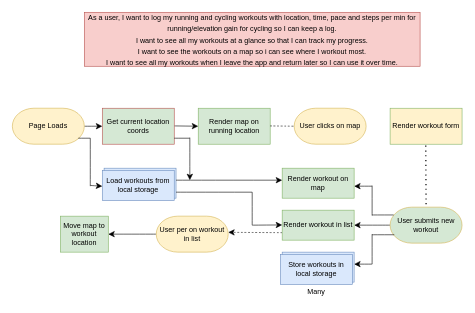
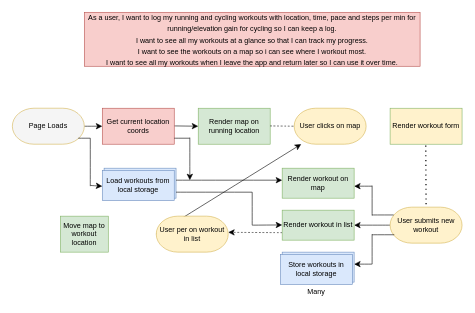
(48, 126) -> (48, 126)
(138, 126) -> (138, 126)
(426, 225) -> (426, 225)
(114, 234) -> (241, 182)
